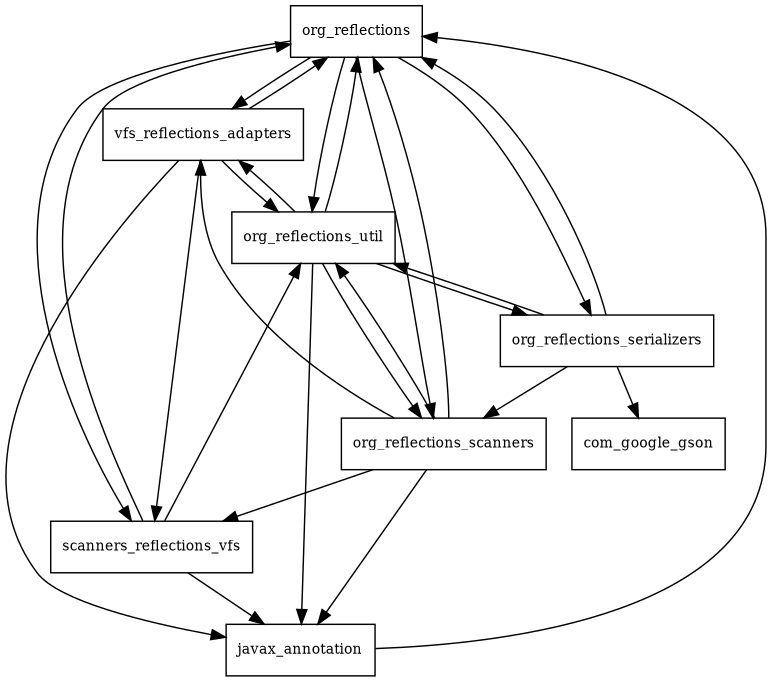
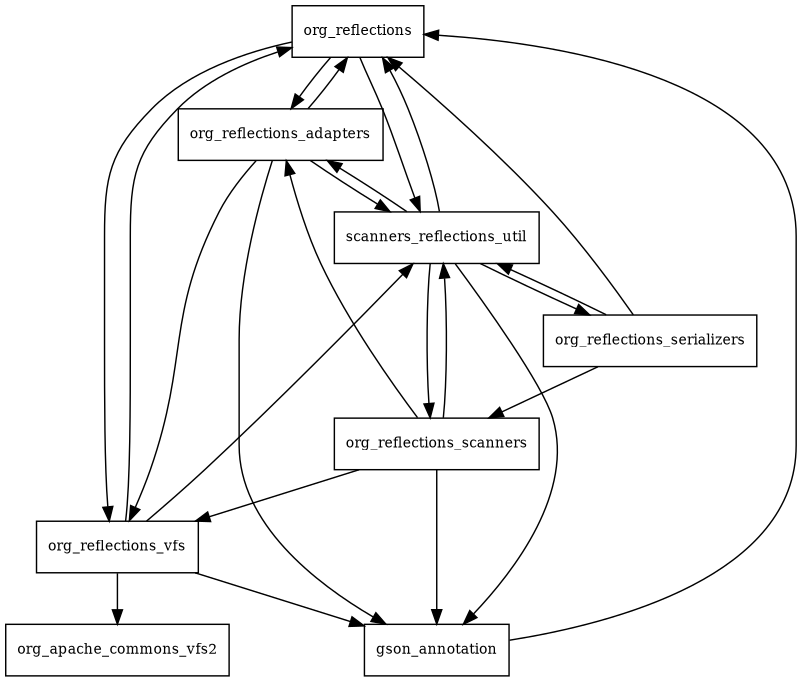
(203, 135) -> (281, 135)
(511, 164) -> none
(399, 229) -> none
(313, 238) -> (437, 238)
(427, 242) -> none
(649, 444) -> none
(152, 547) -> (117, 547)
none -> (117, 650)
(301, 650) -> (437, 650)
